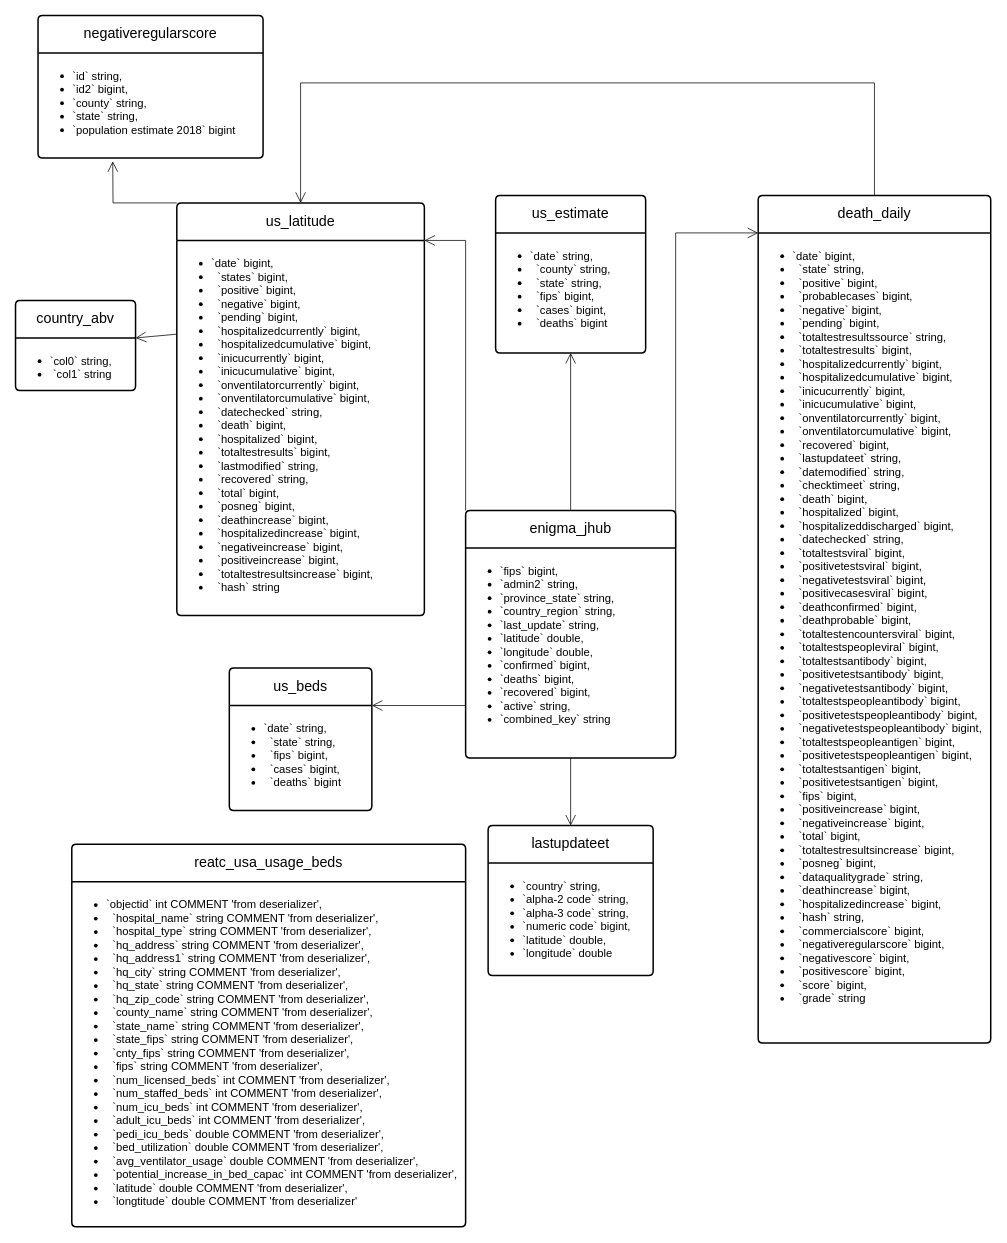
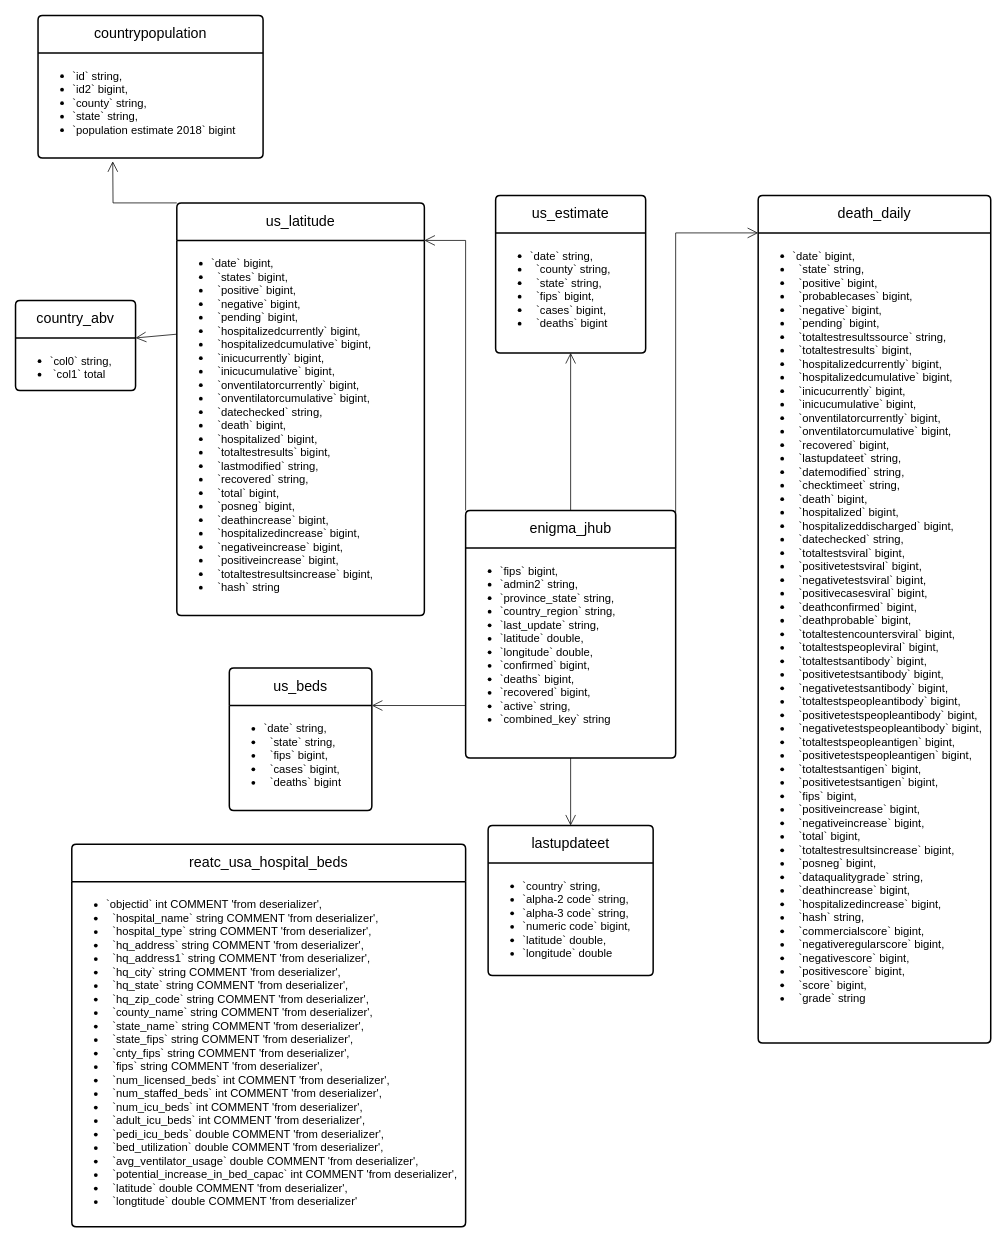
(150, 34) -> (150, 34)
(585, 83) -> none
(50, 354) -> (50, 354)
(269, 863) -> (269, 863)
